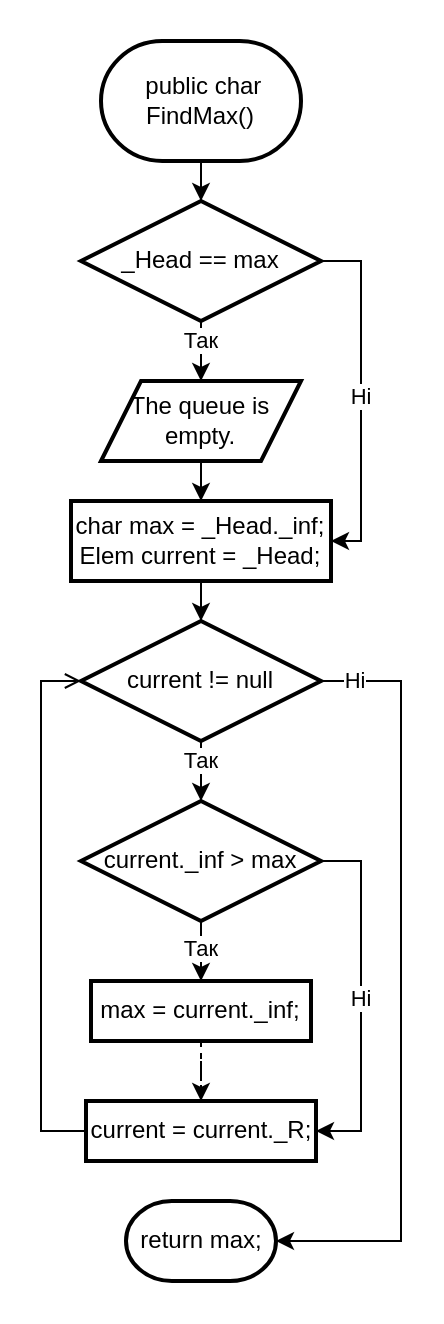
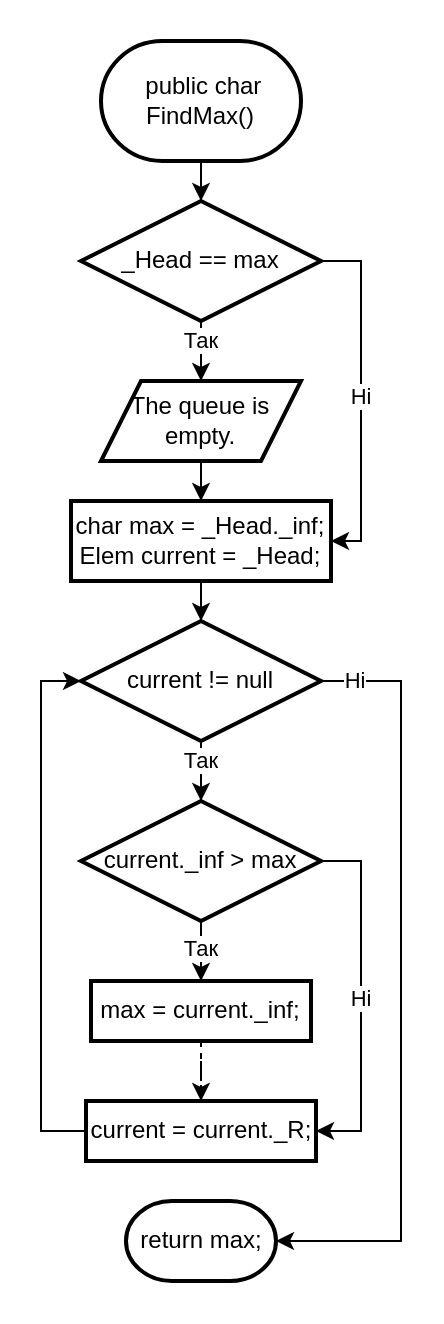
(69, 681) -> (66, 681)
